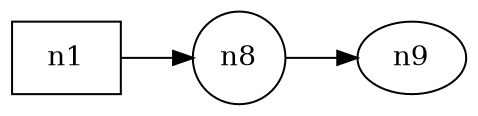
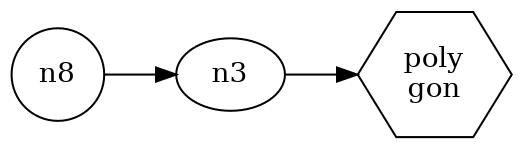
(66, 58) -> none
(412, 58) -> (231, 75)
none -> (435, 75)
